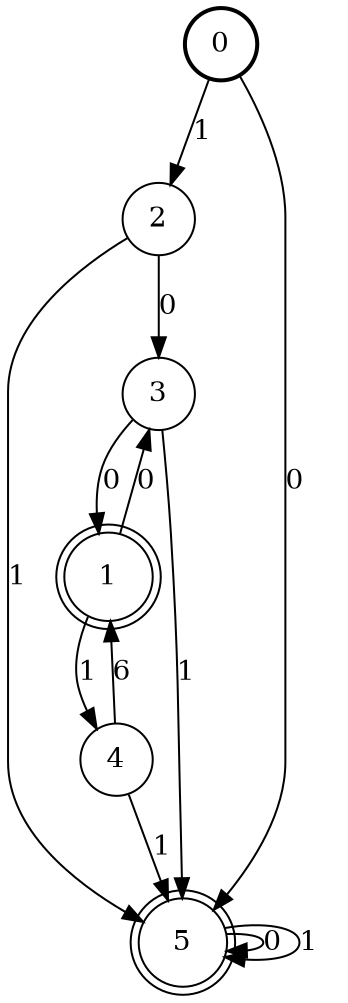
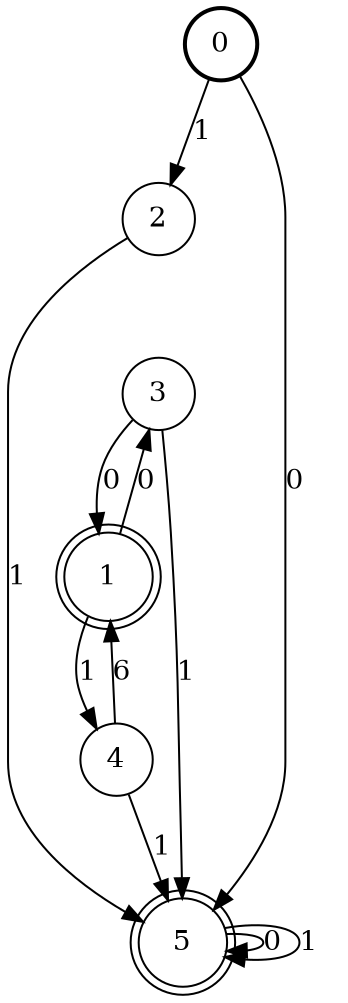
(159, 296) -> none
